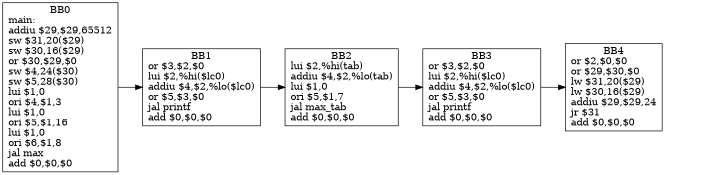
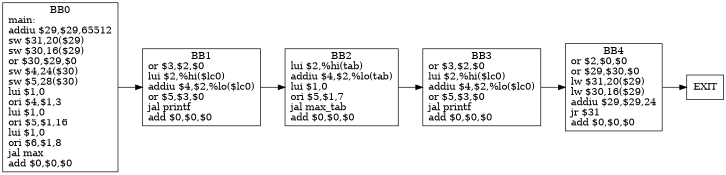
none -> (705, 87)
